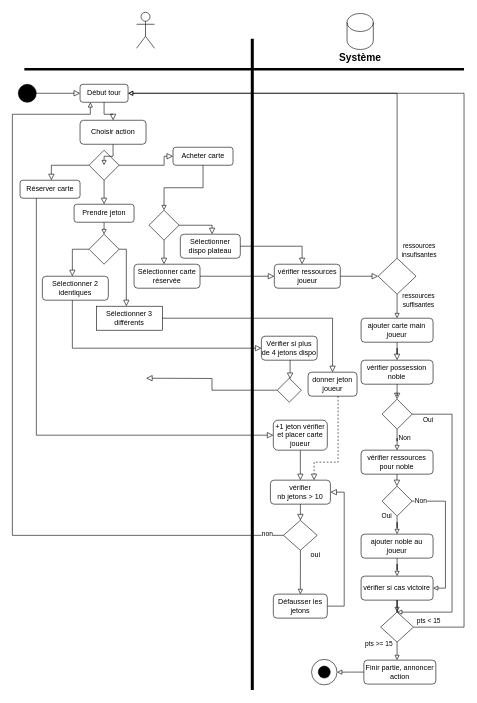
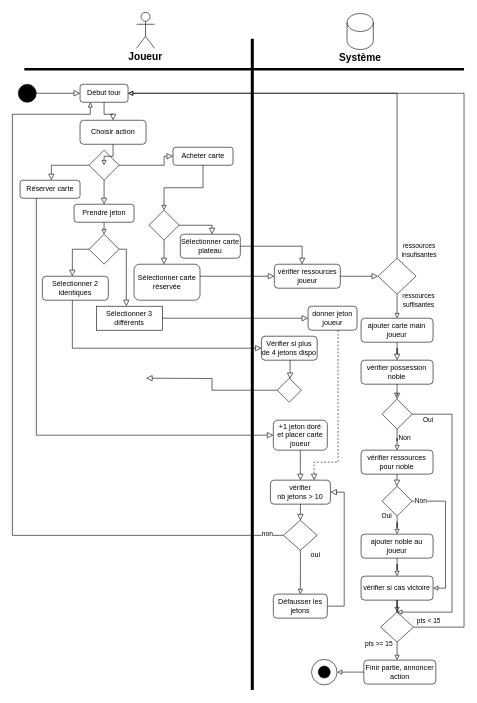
none -> (146, 57)
(210, 246) -> (210, 246)
(167, 276) -> (167, 282)
(333, 384) -> (333, 318)
(300, 435) -> (300, 435)
